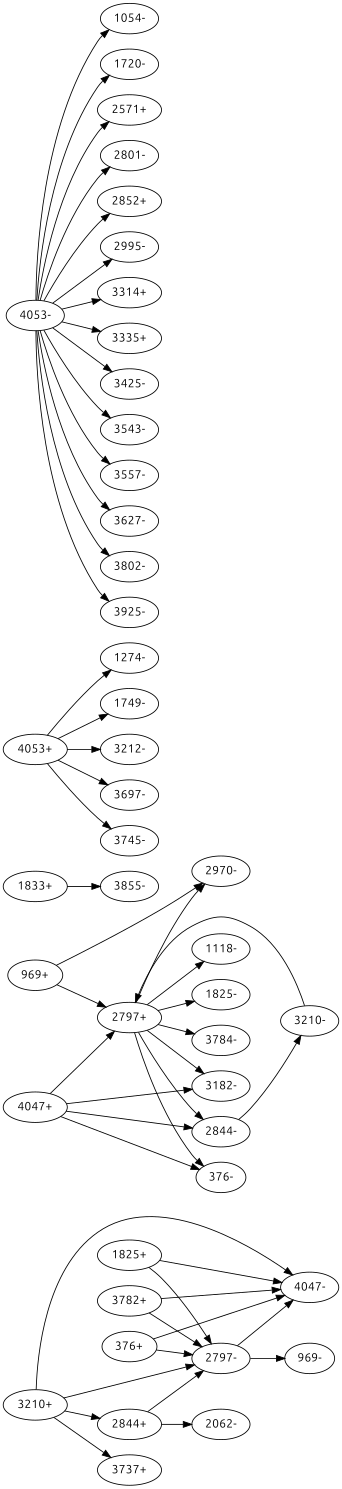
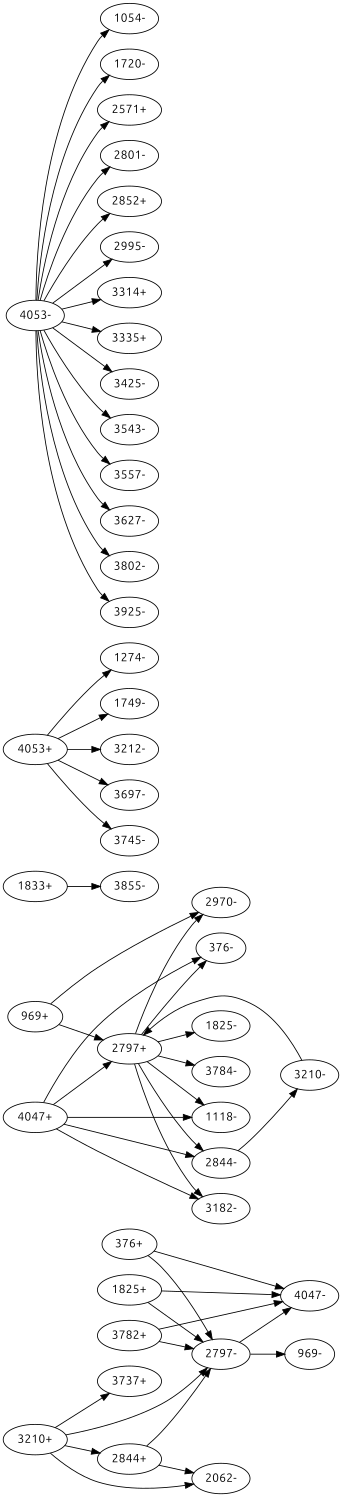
none -> (125, 1117)
(111, 1226) -> (114, 1486)
